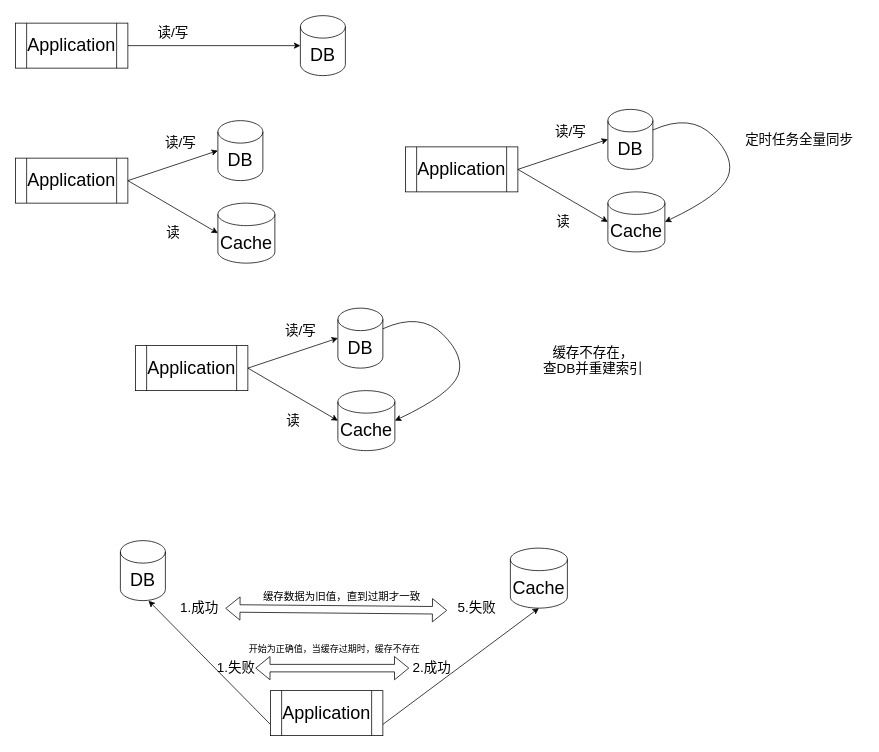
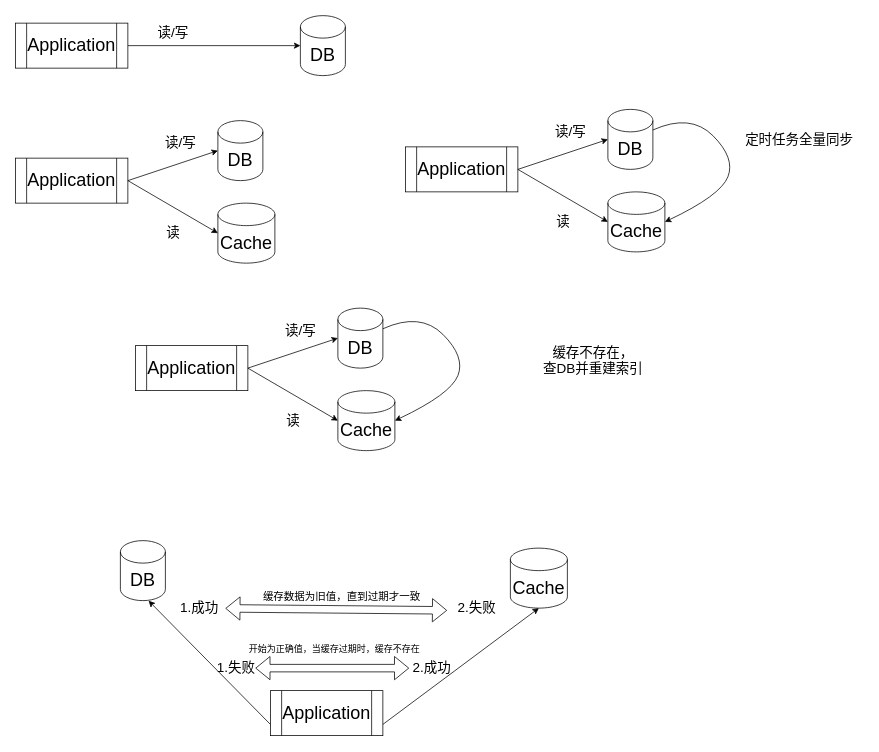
(477, 608) -> (477, 608)
